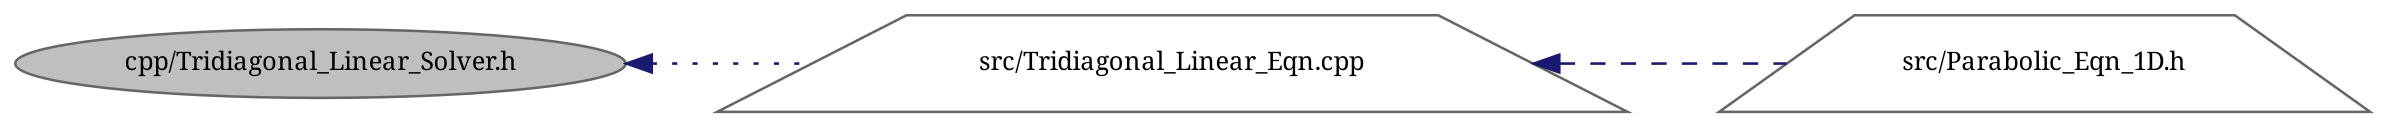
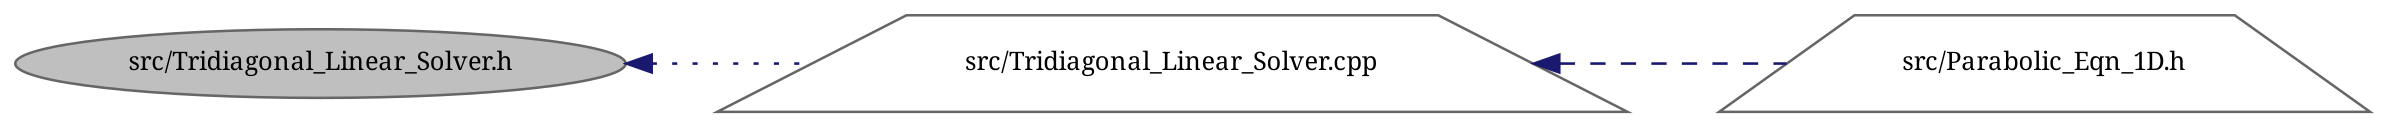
(320, 64) -> (320, 64)
(1172, 64) -> (1172, 64)
